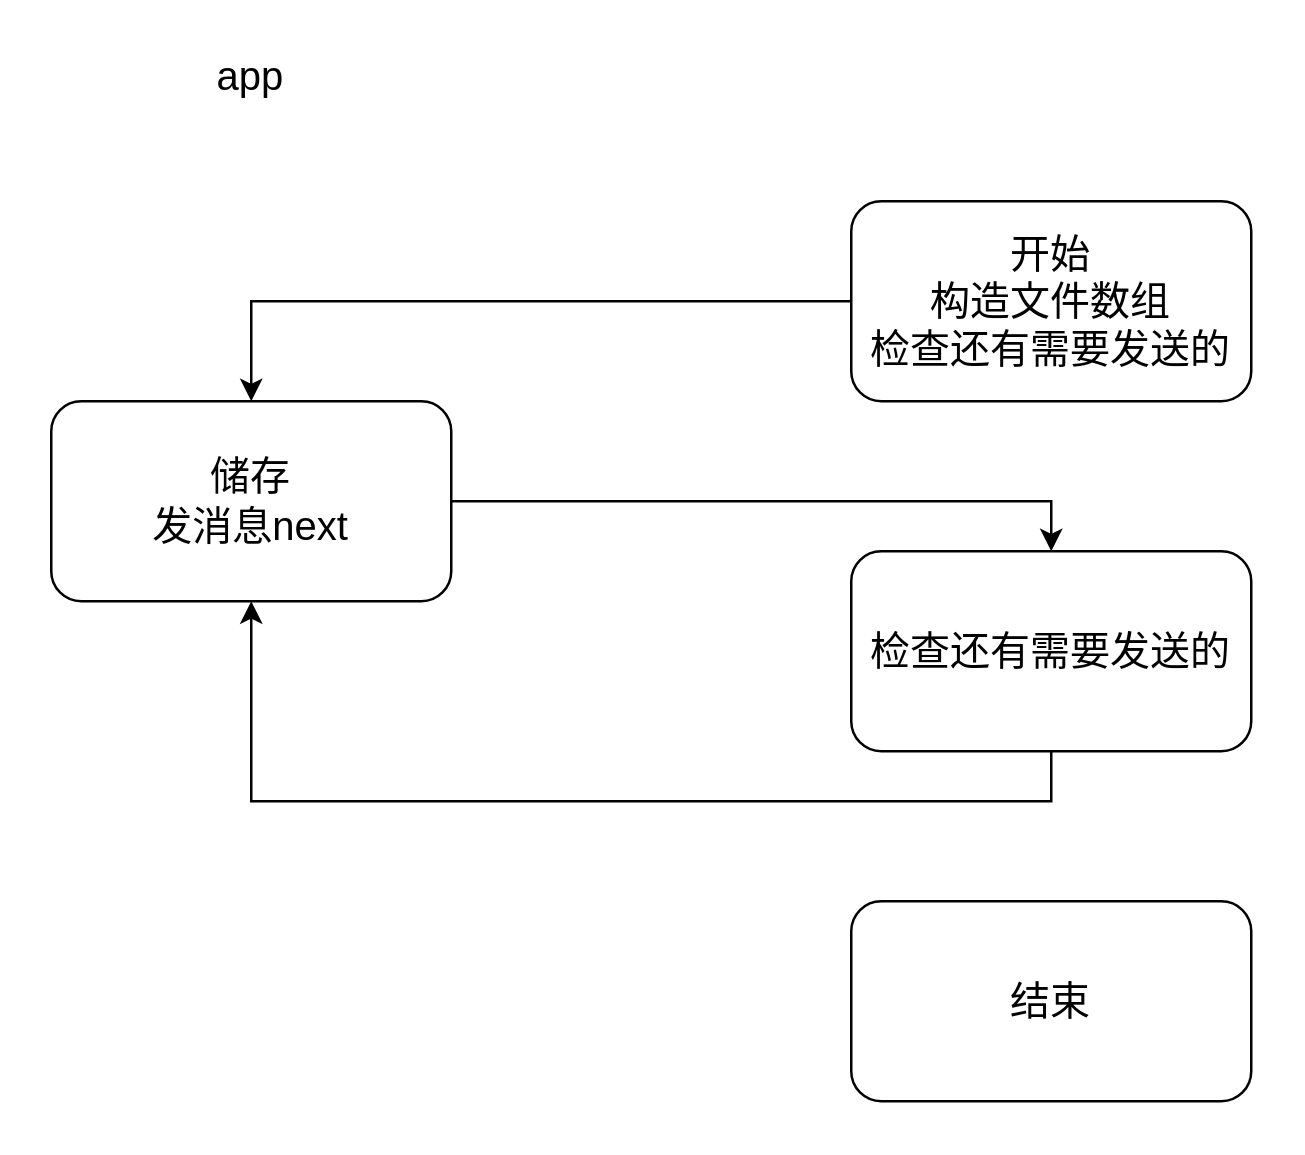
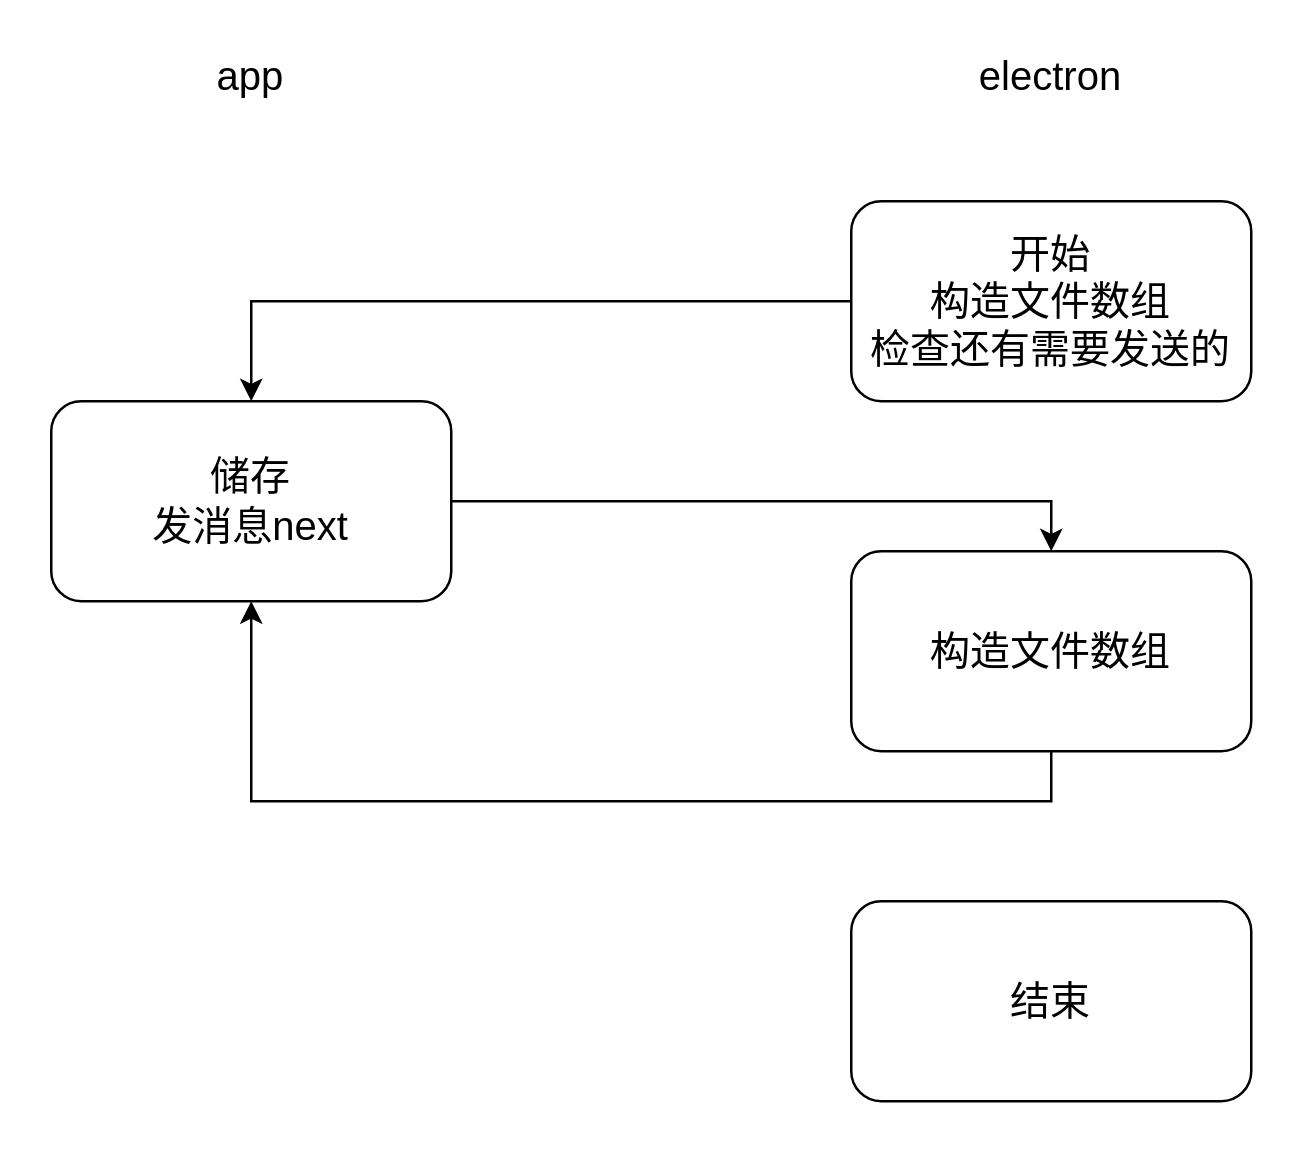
none -> (1051, 76)
(1051, 651) -> (1051, 651)
